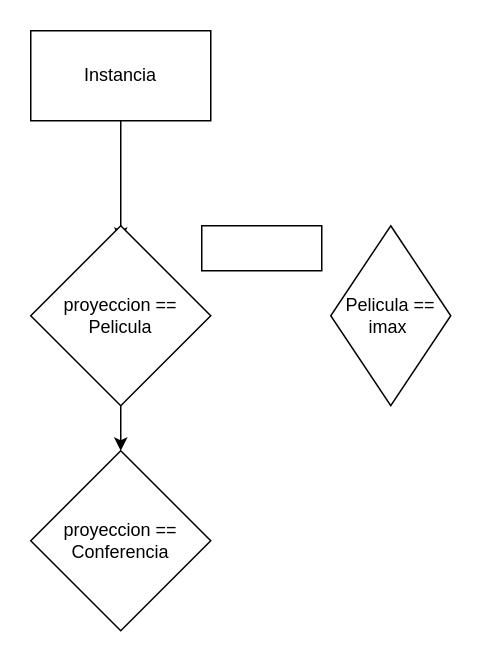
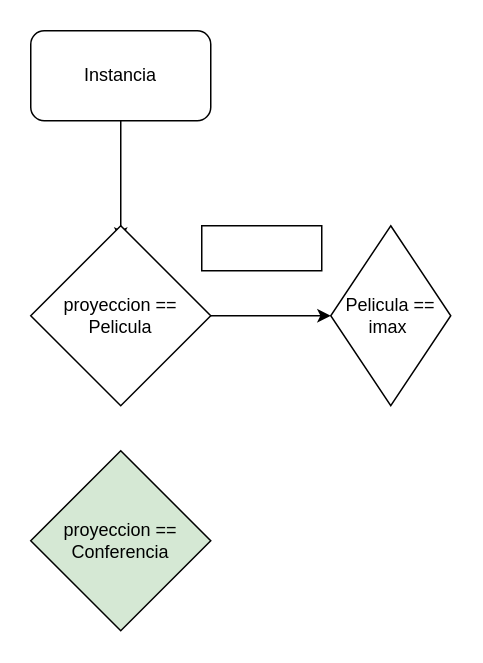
(121, 76) -> (121, 76)
(121, 434) -> (266, 316)
(121, 541) -> (121, 541)
